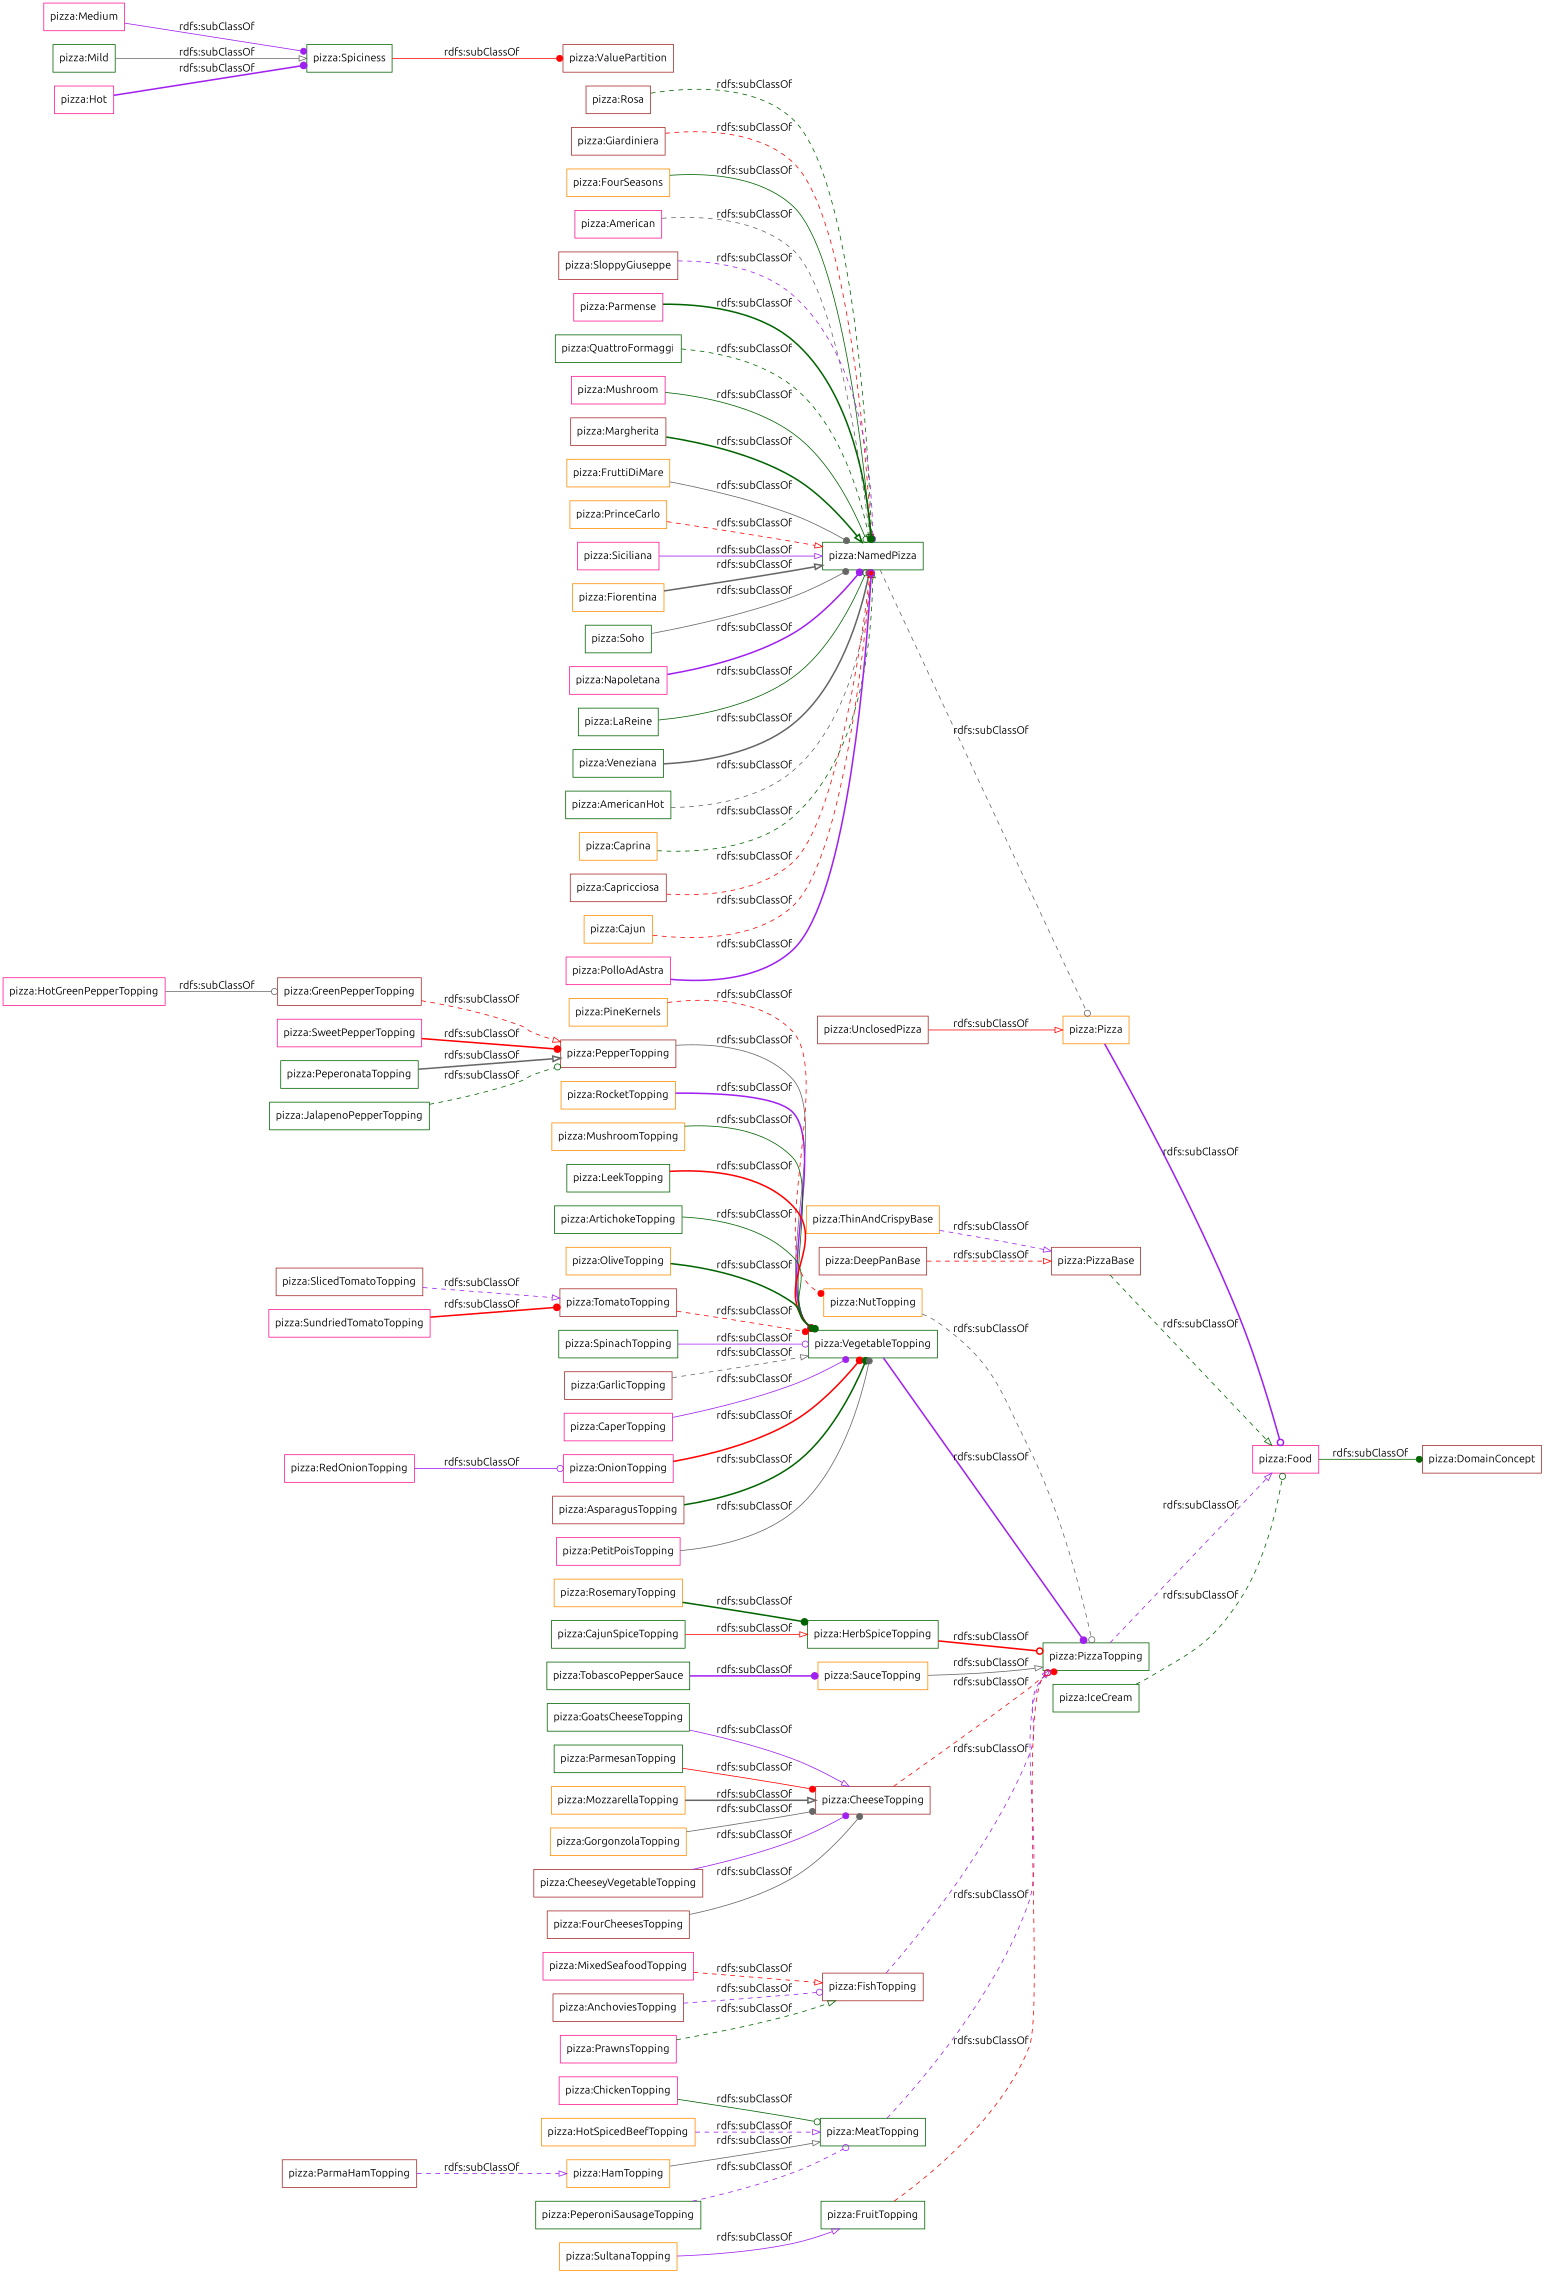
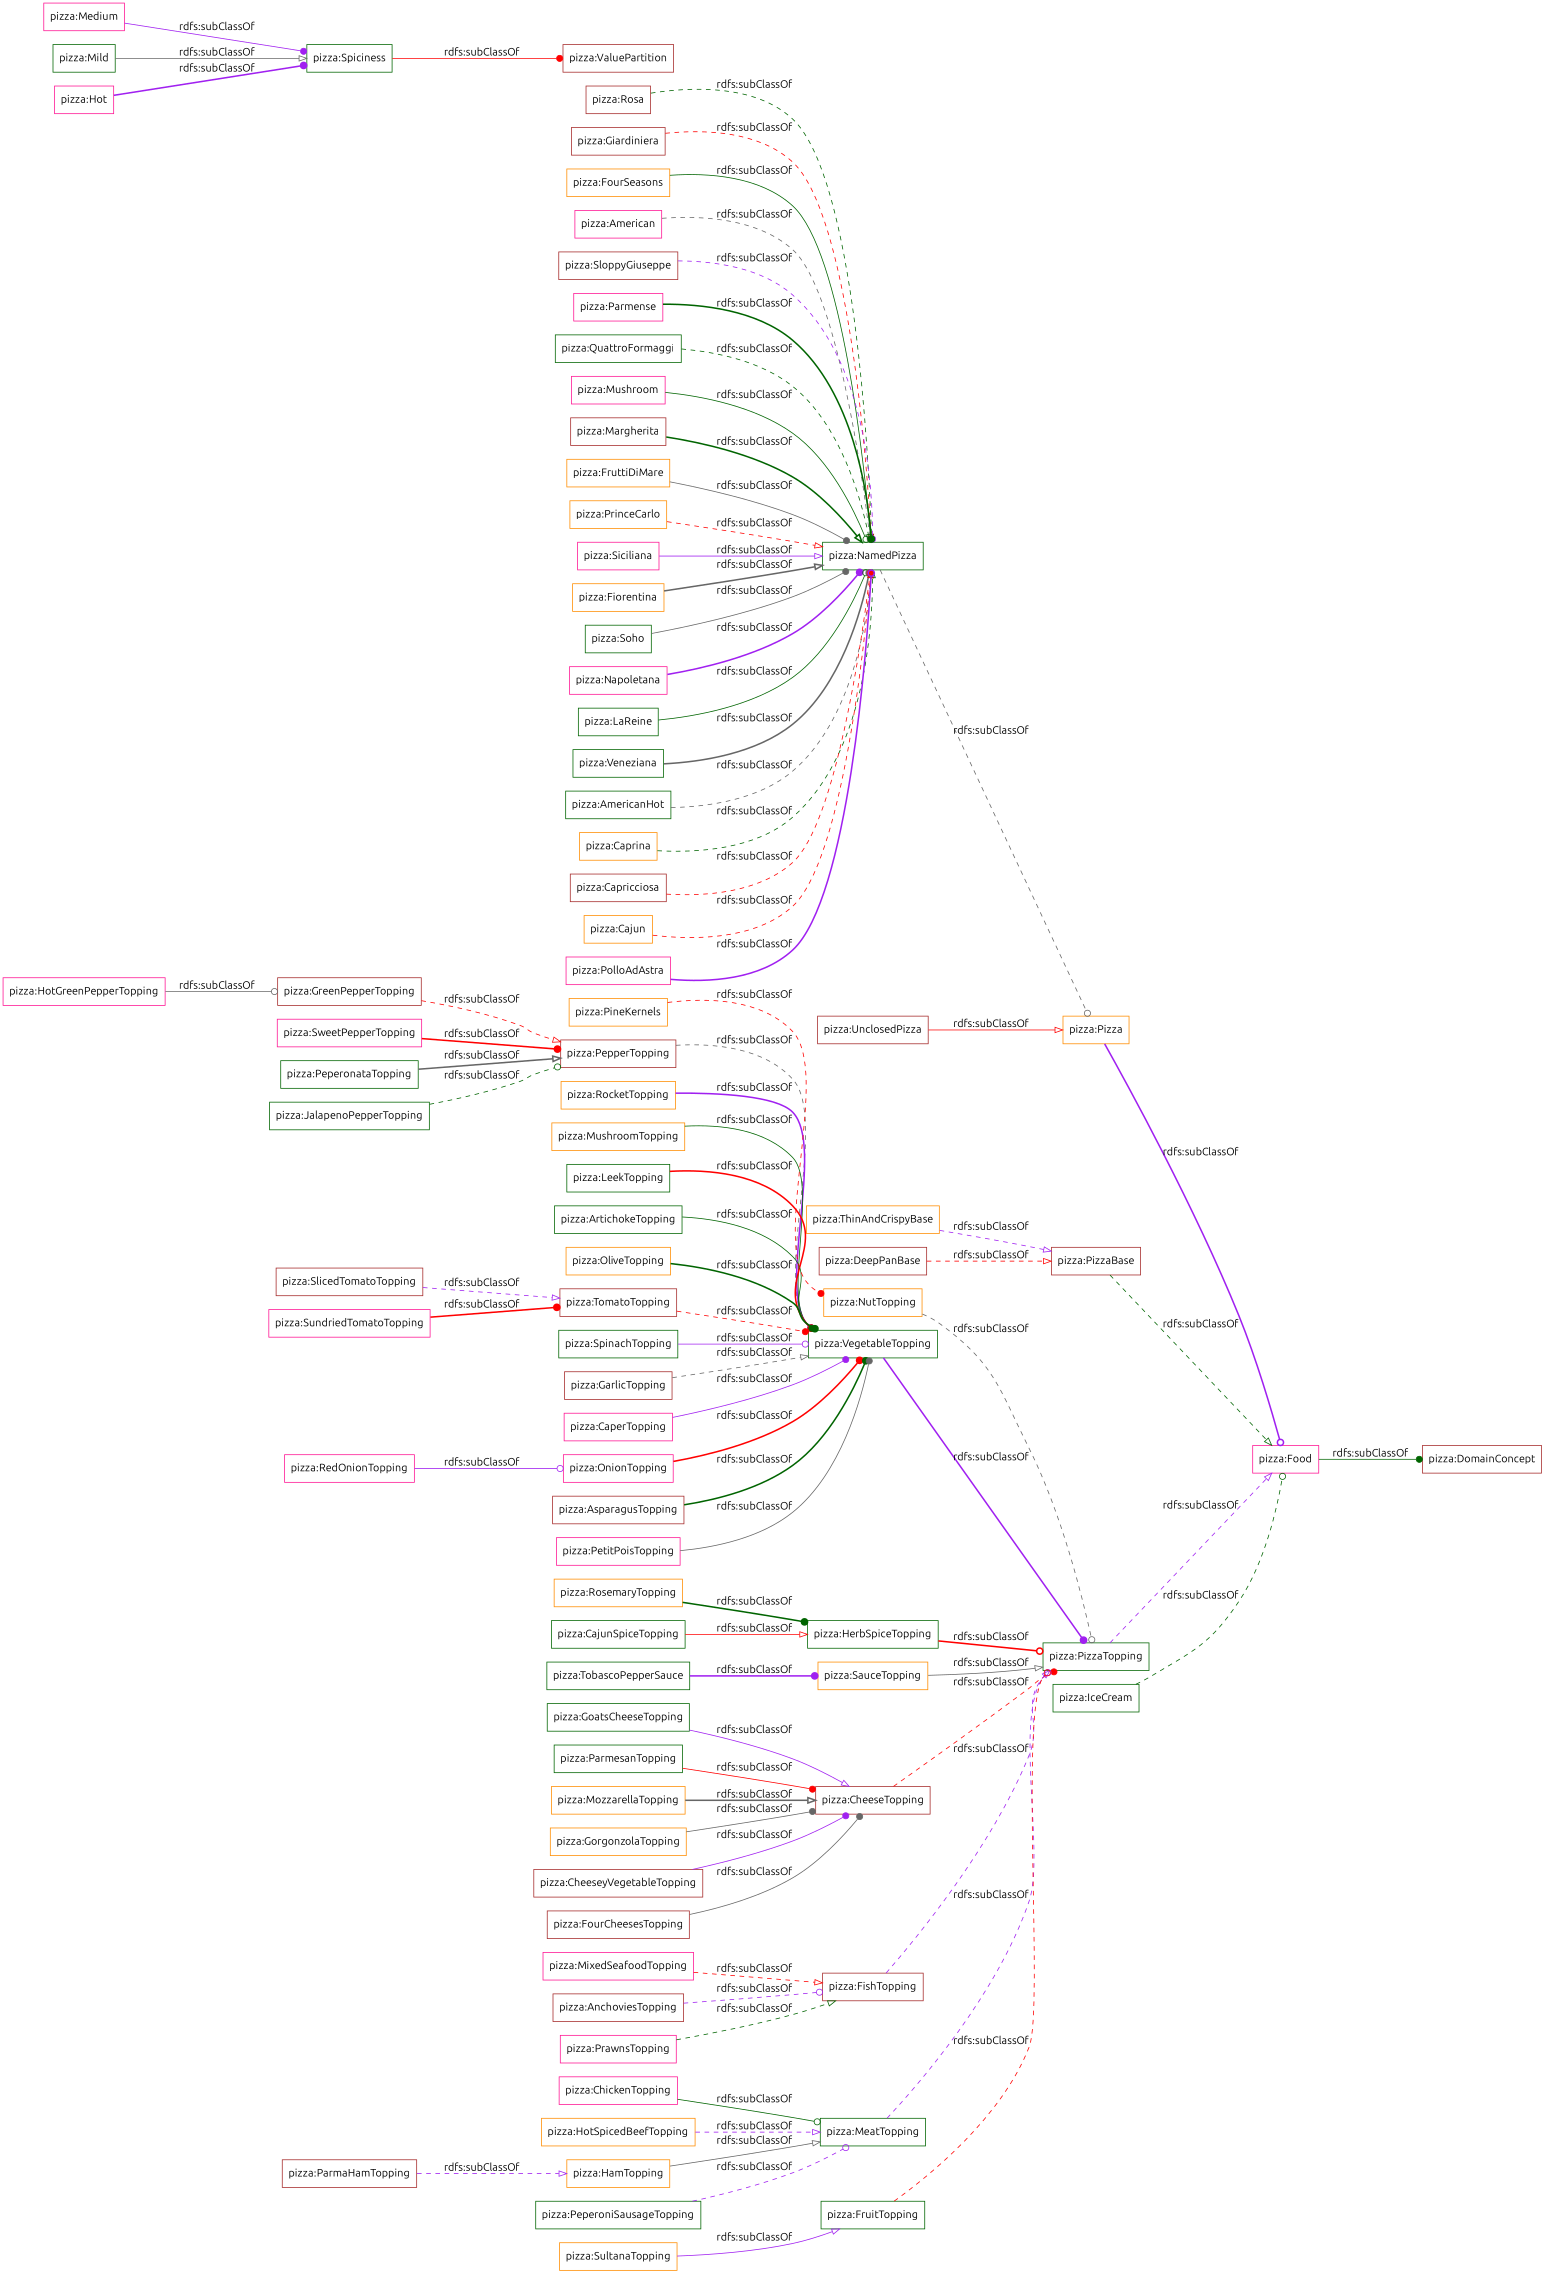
(800, 1094) -> (800, 1094)
